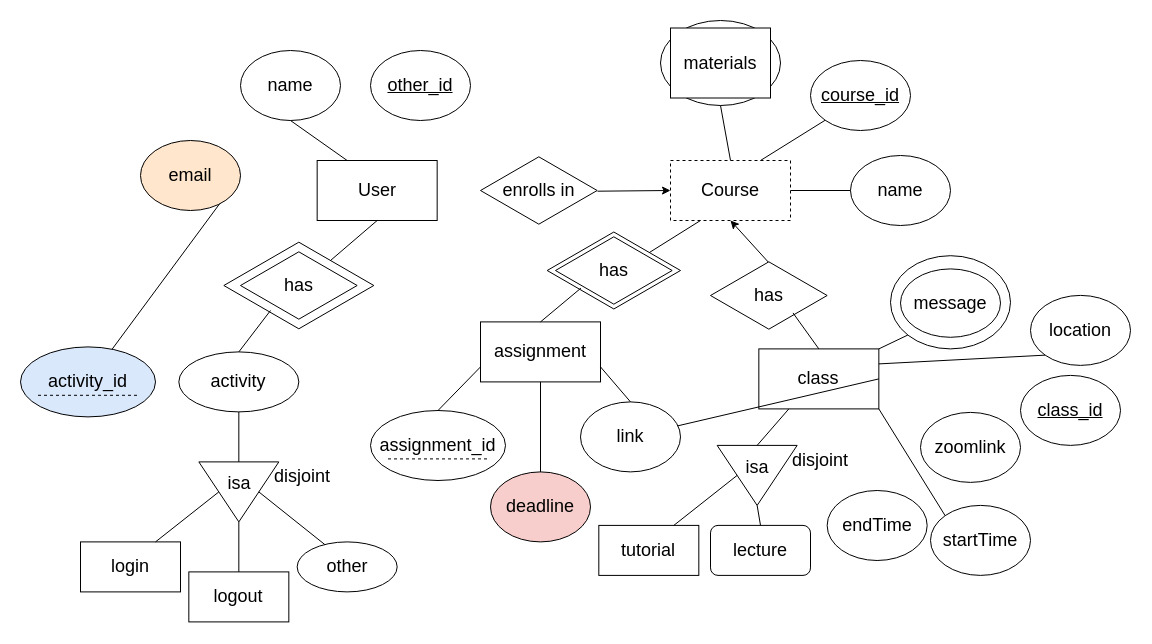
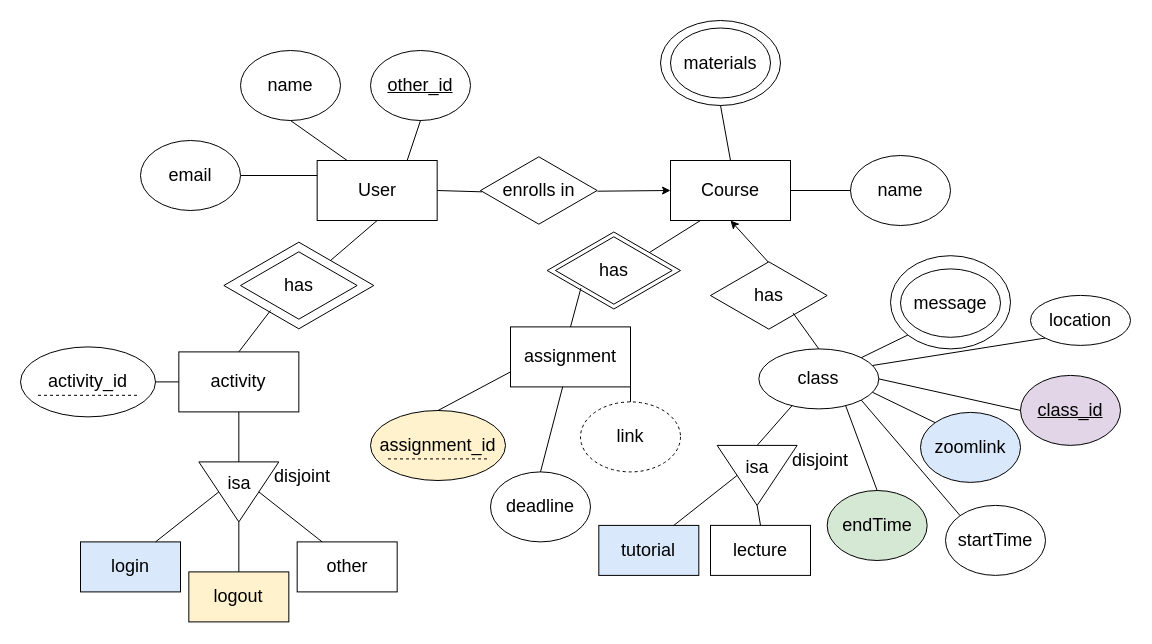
(721, 63) -> (721, 63)
(861, 96) -> none
(793, 140) -> none
none -> (414, 141)
(191, 176) -> (191, 176)
none -> (460, 191)
(731, 191) -> (731, 191)
(166, 276) -> (279, 176)
(1081, 330) -> (1081, 320)
(541, 352) -> (571, 357)
(819, 379) -> (819, 379)
(88, 382) -> (88, 382)
none -> (167, 382)
(239, 382) -> (239, 382)
(778, 402) -> (949, 395)
none -> (903, 407)
(1071, 410) -> (1071, 410)
(631, 437) -> (631, 437)
(438, 446) -> (438, 446)
(971, 447) -> (971, 447)
none -> (861, 448)
(541, 507) -> (541, 507)
(877, 526) -> (877, 526)
(981, 540) -> (996, 540)
(649, 550) -> (649, 550)
(761, 550) -> (761, 550)
(131, 567) -> (131, 567)
(347, 567) -> (347, 567)
(239, 597) -> (239, 597)
